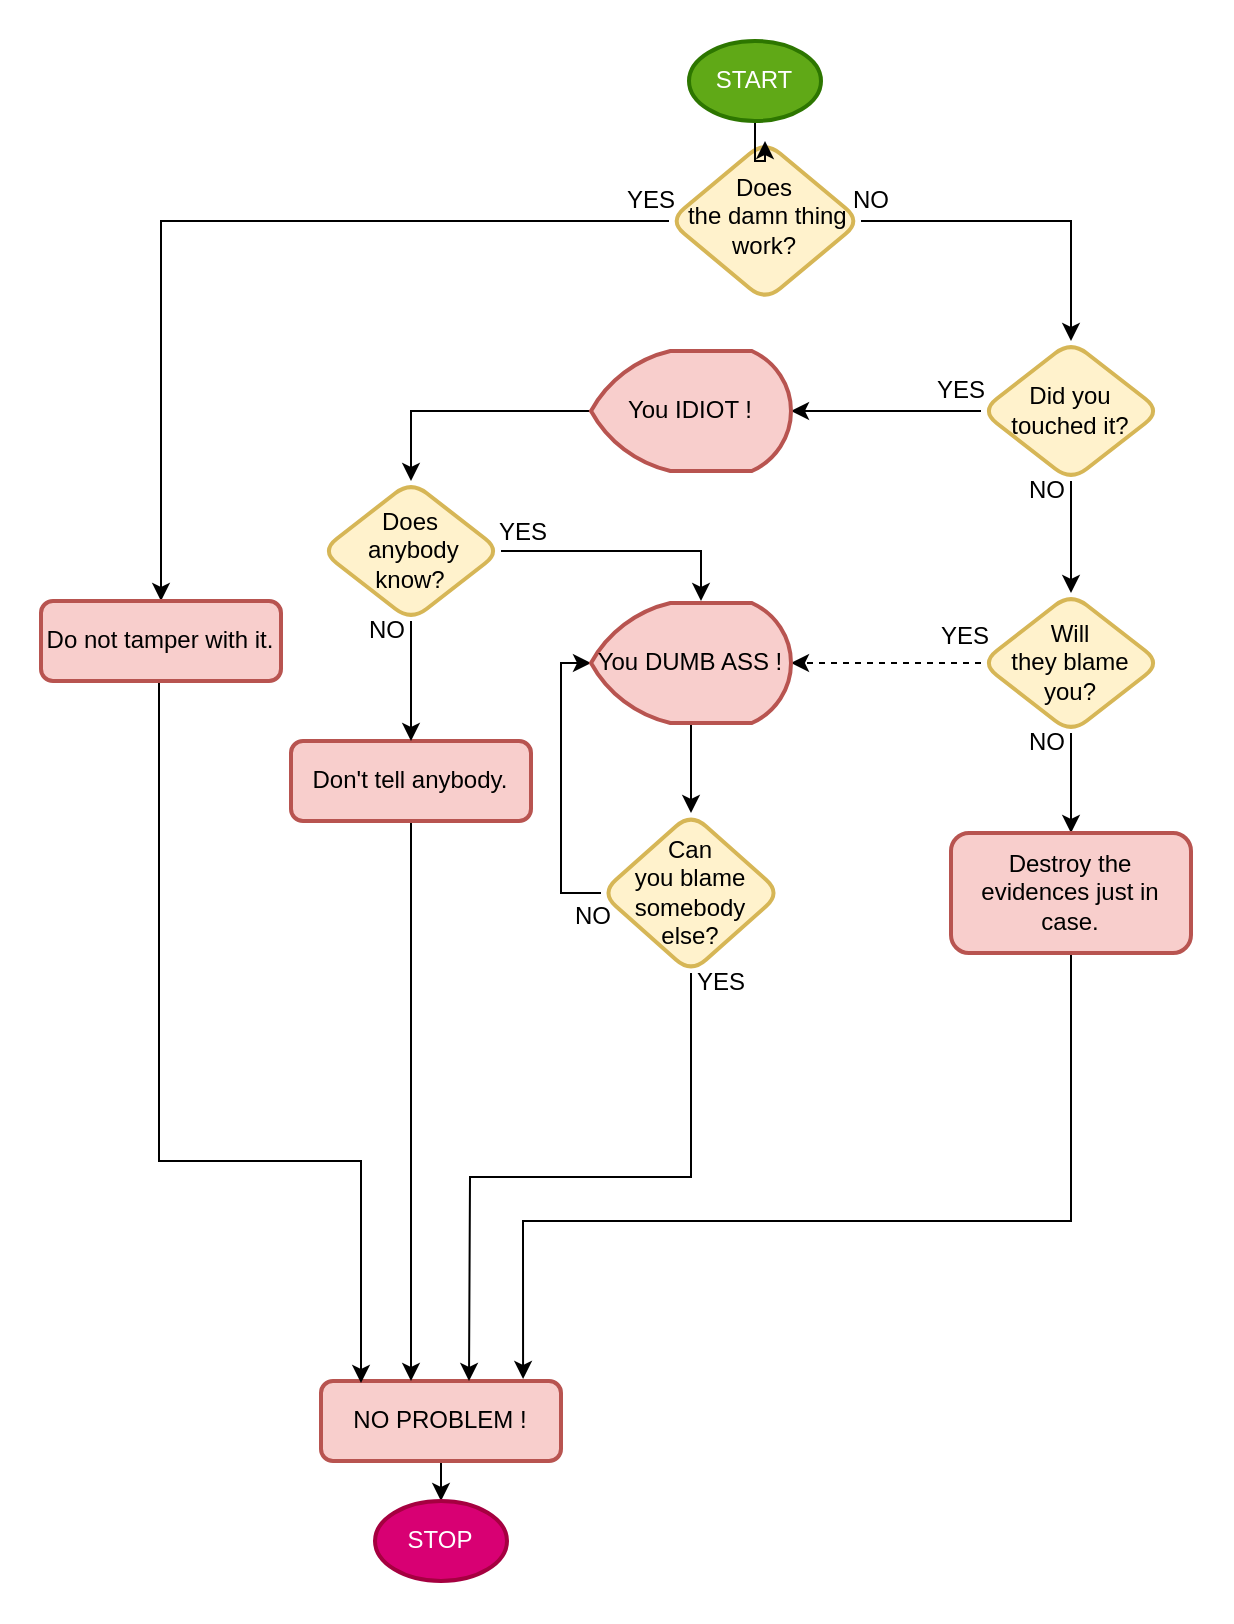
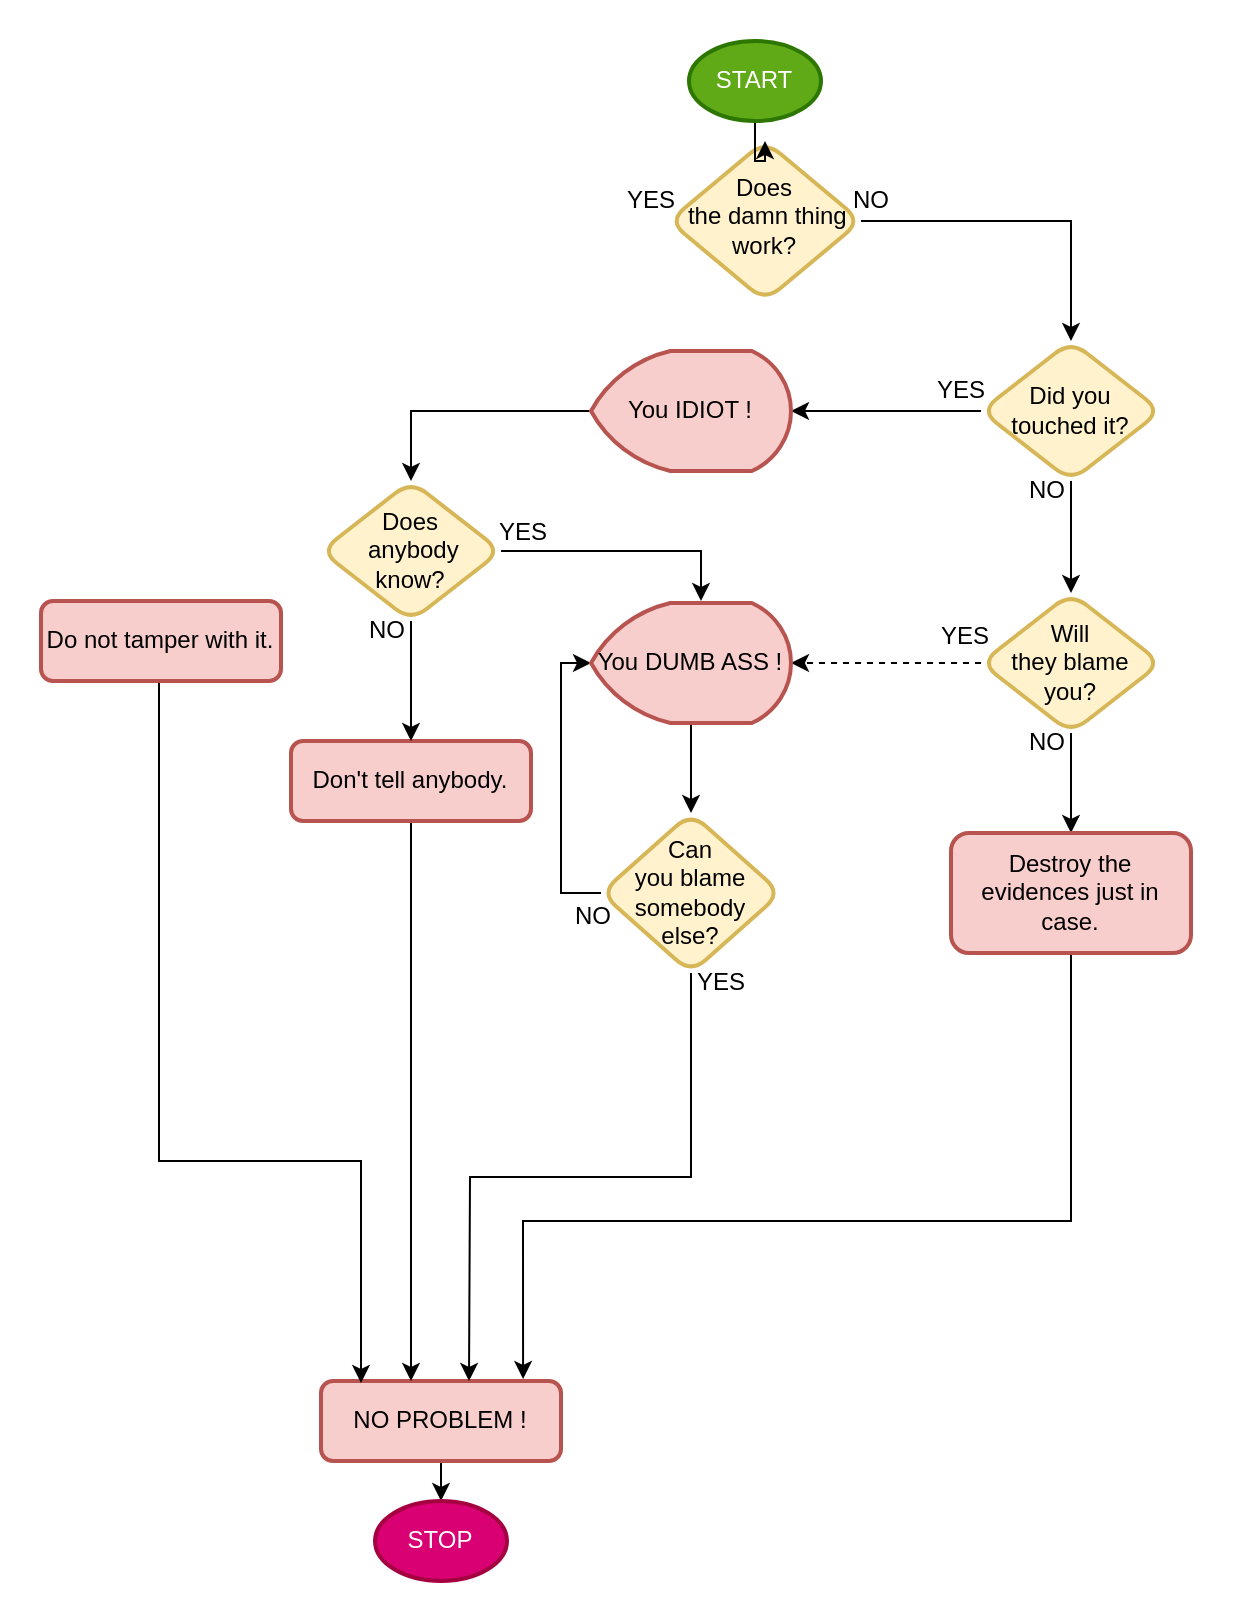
(232, 221) -> none
